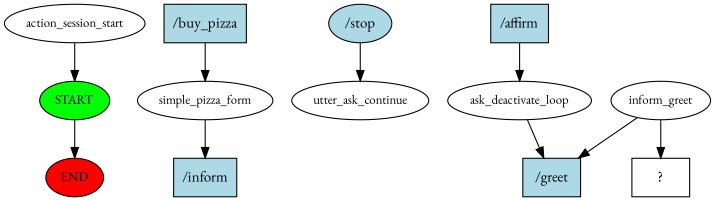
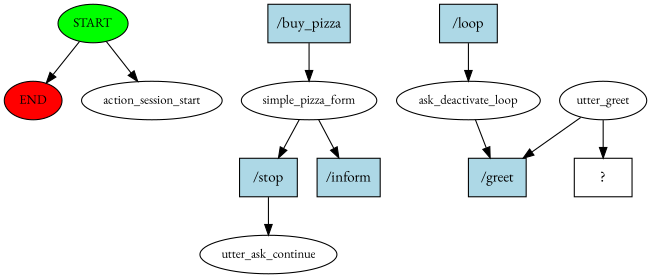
(360, 24) -> (268, 178)
(520, 24) -> (468, 24)
(75, 57) -> (119, 57)
(661, 101) -> (603, 101)
none -> (291, 134)
